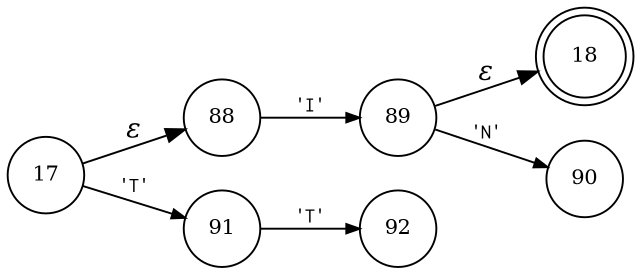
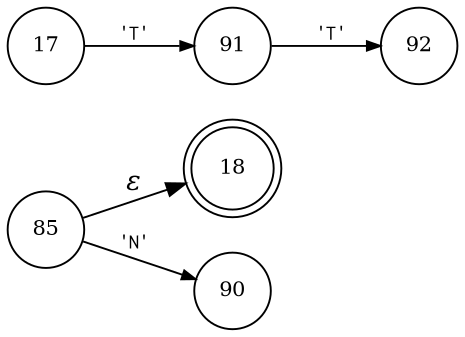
(222, 118) -> none
(398, 118) -> (46, 230)
